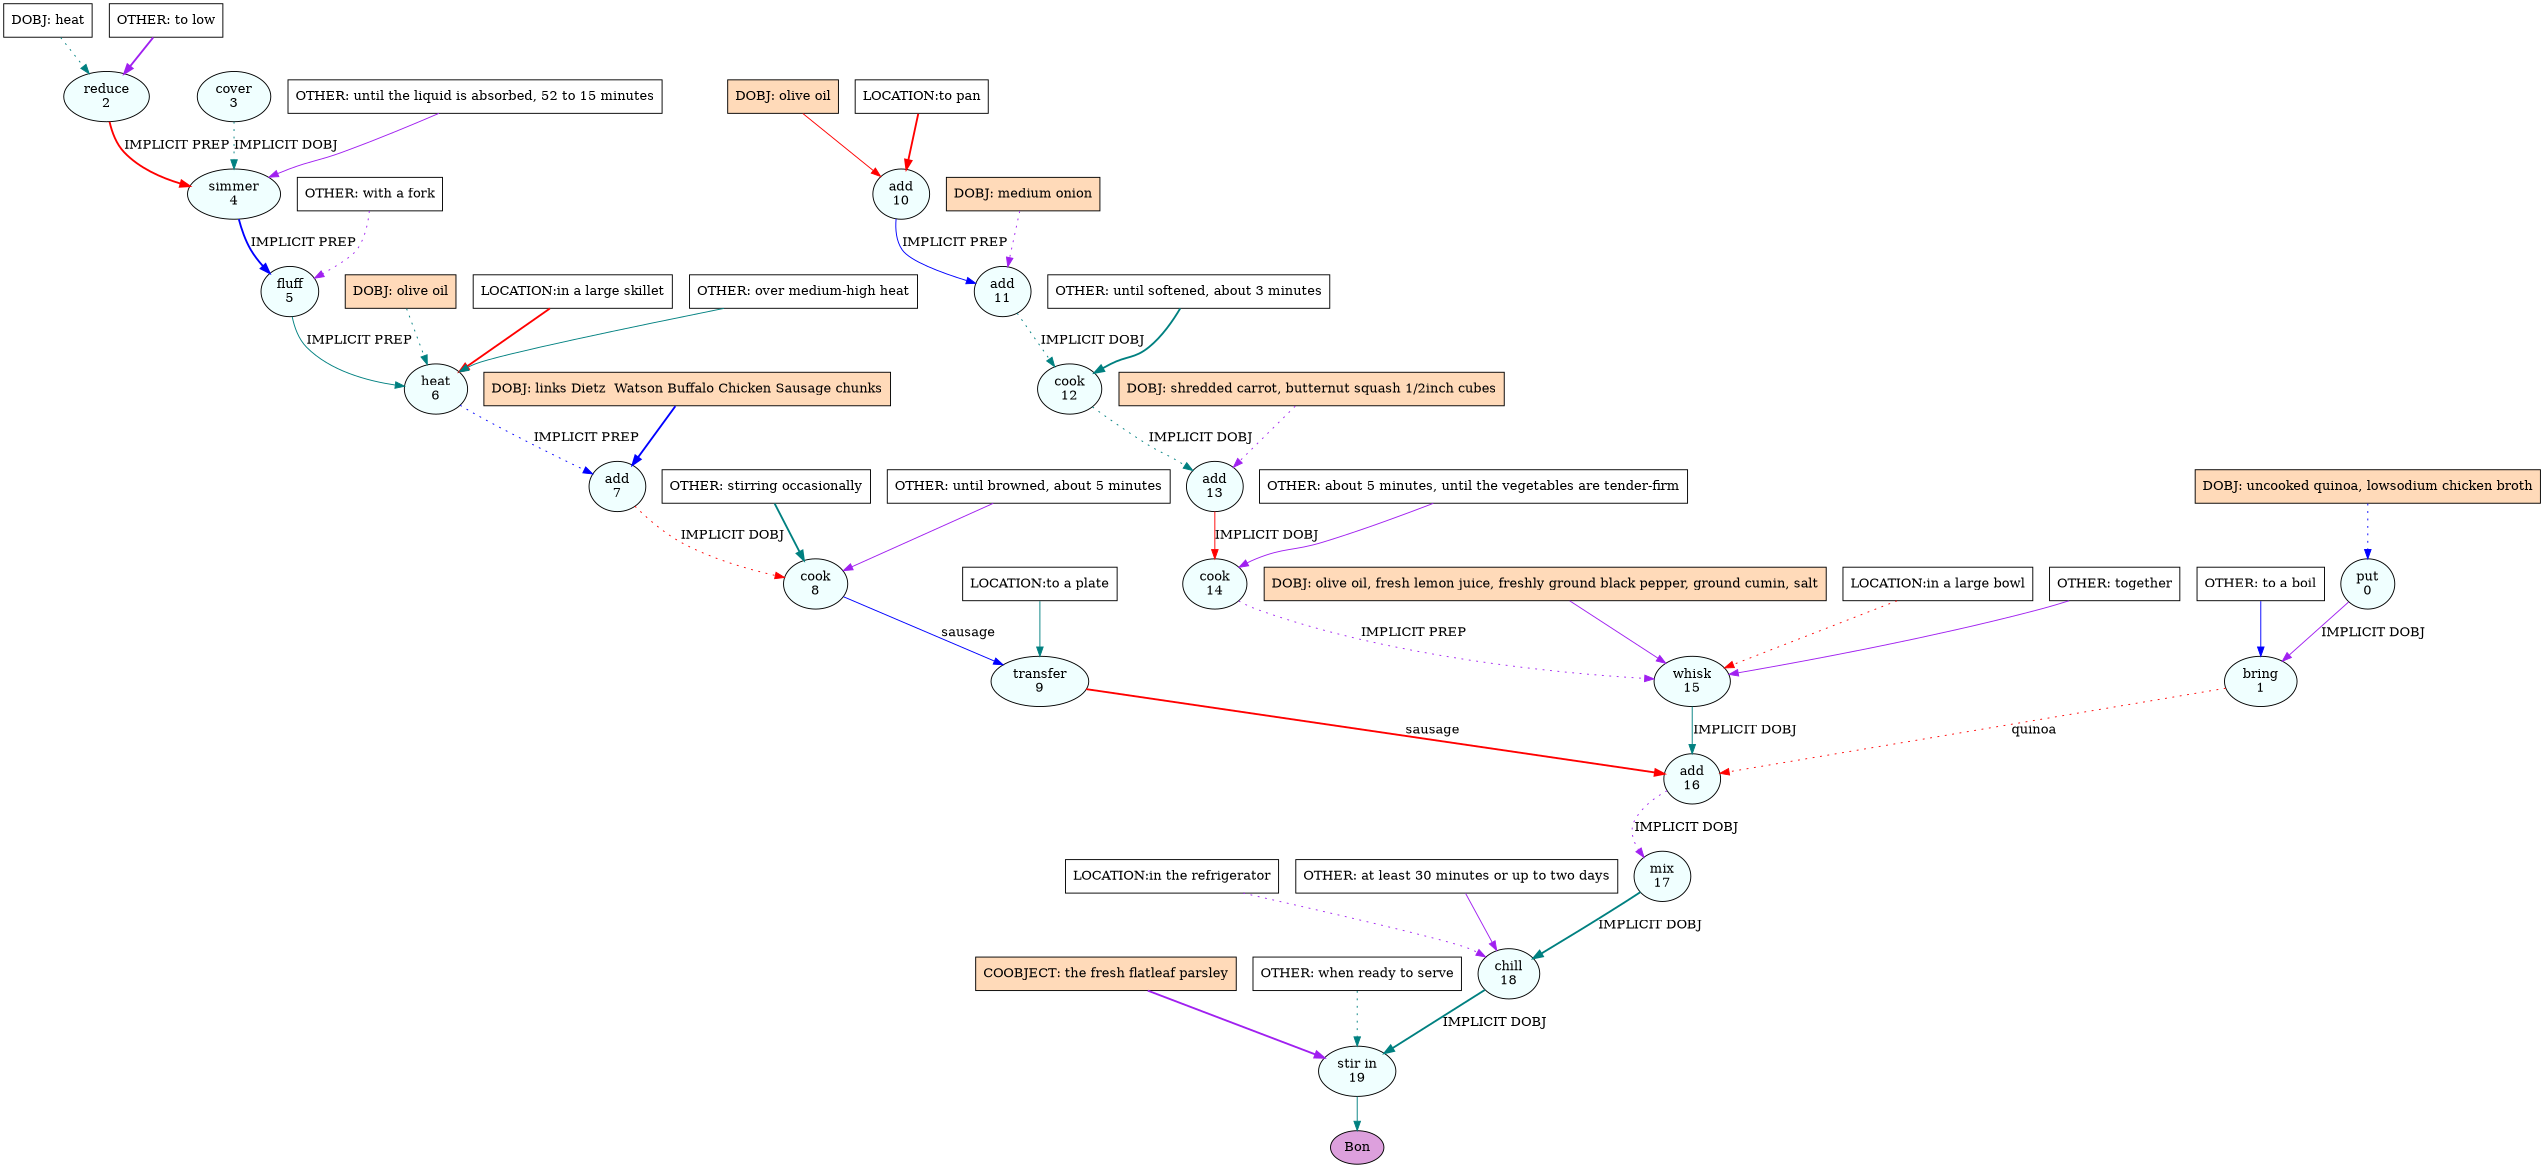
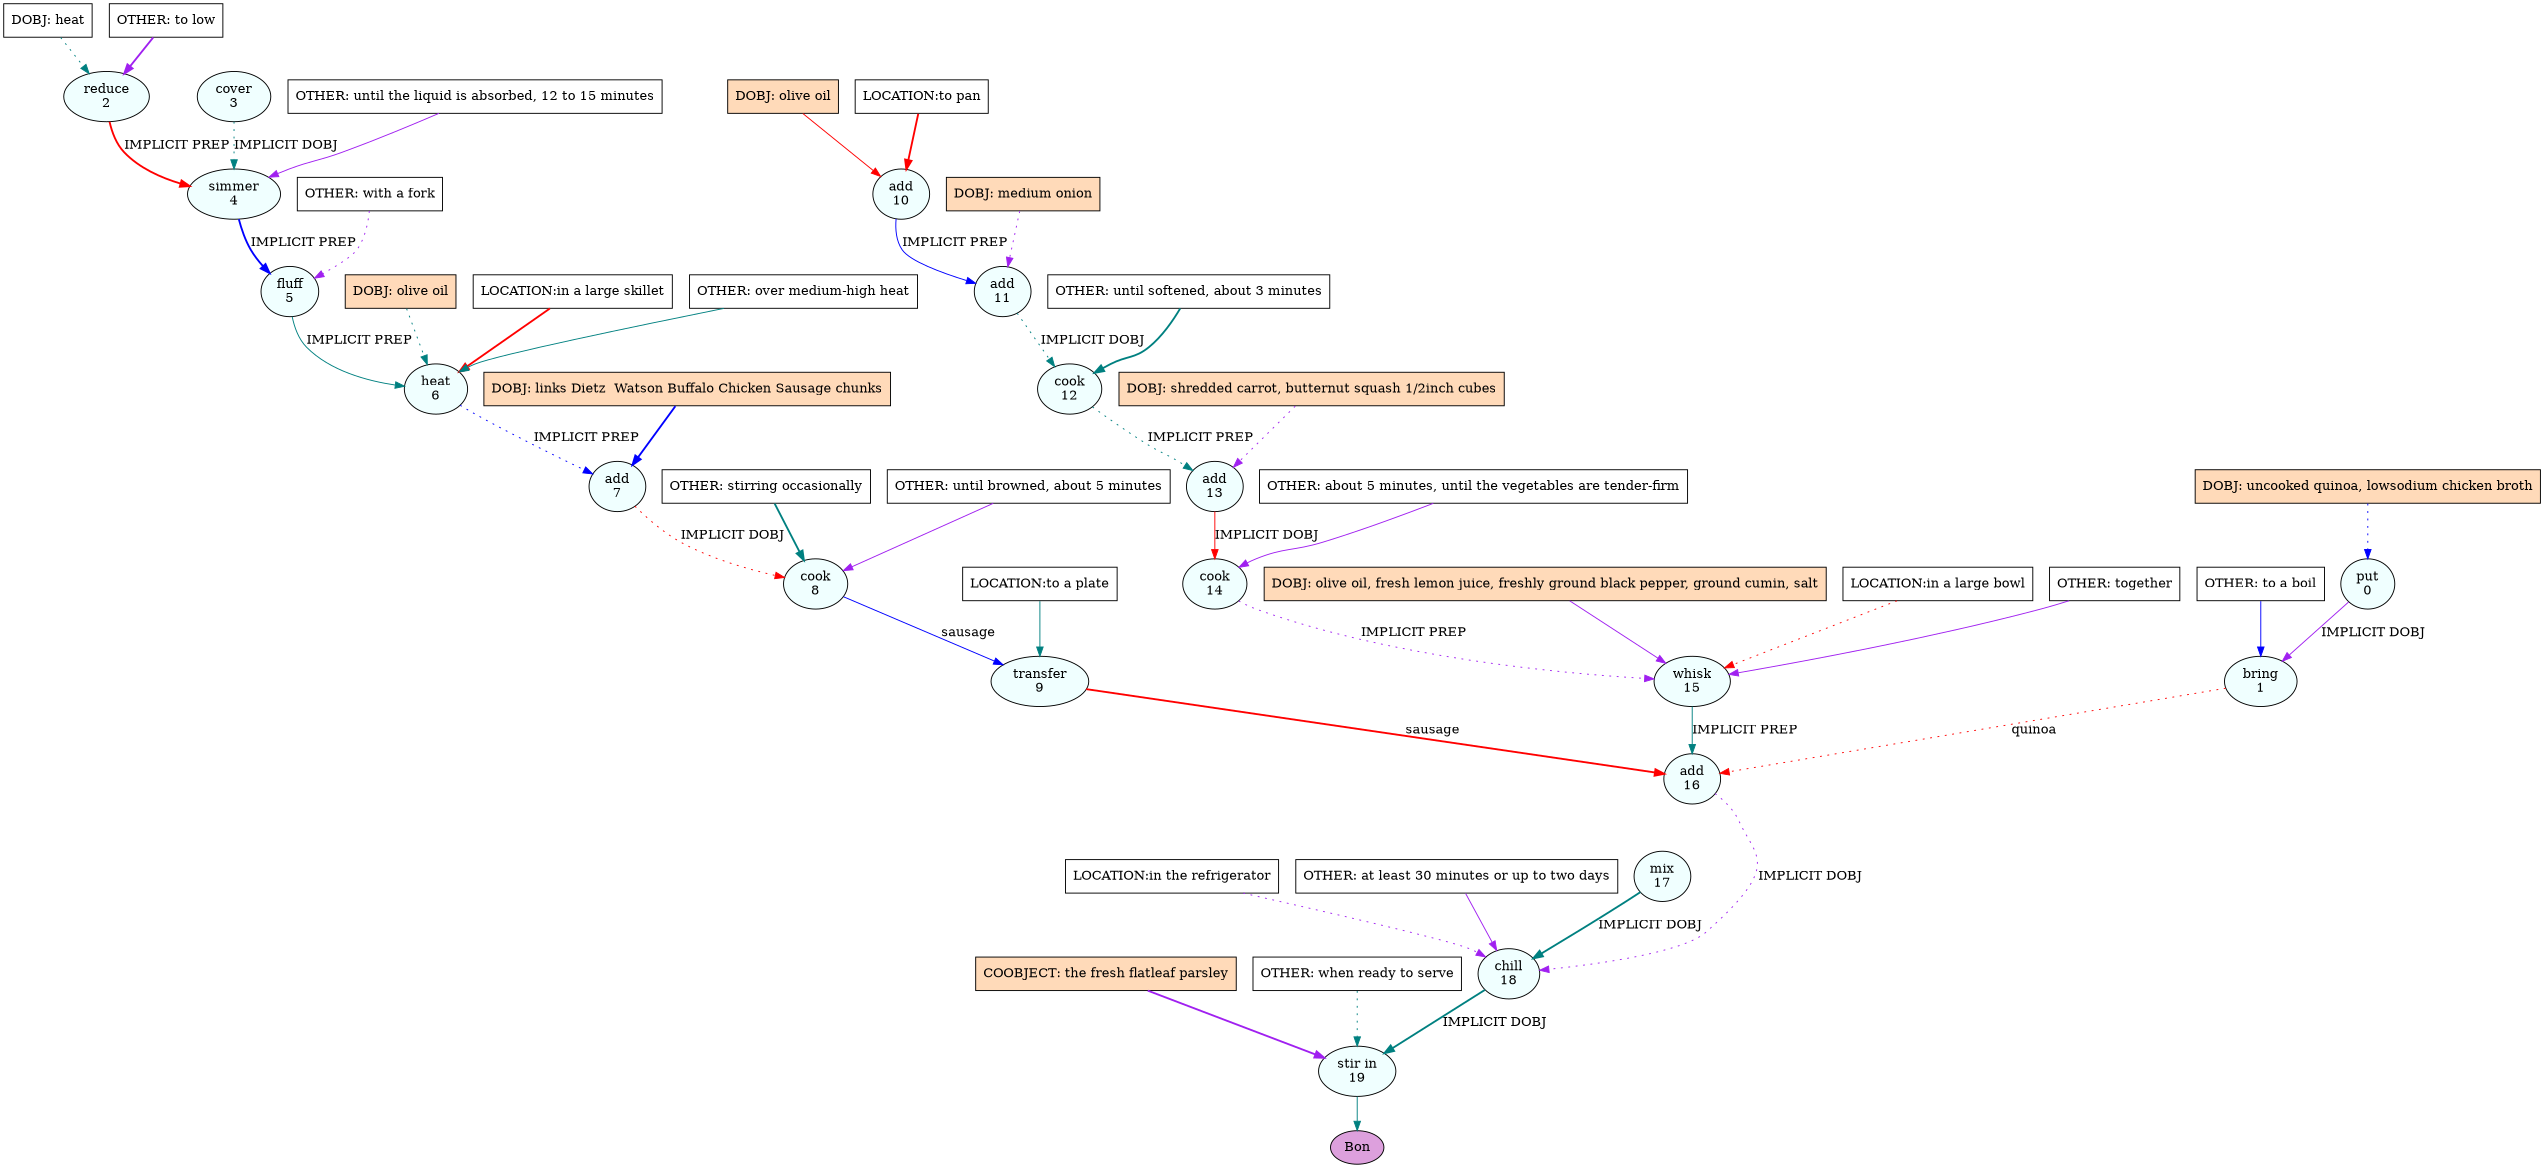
(475, 97) -> (475, 97)
(1201, 438) -> (1201, 438)
(1745, 730) -> (1745, 730)
(1638, 815) -> (1709, 929)
